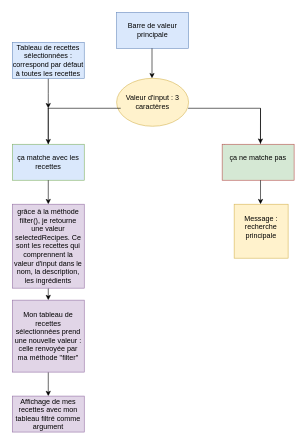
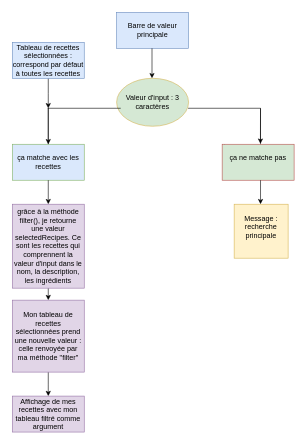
(153, 102) -> (153, 102)
